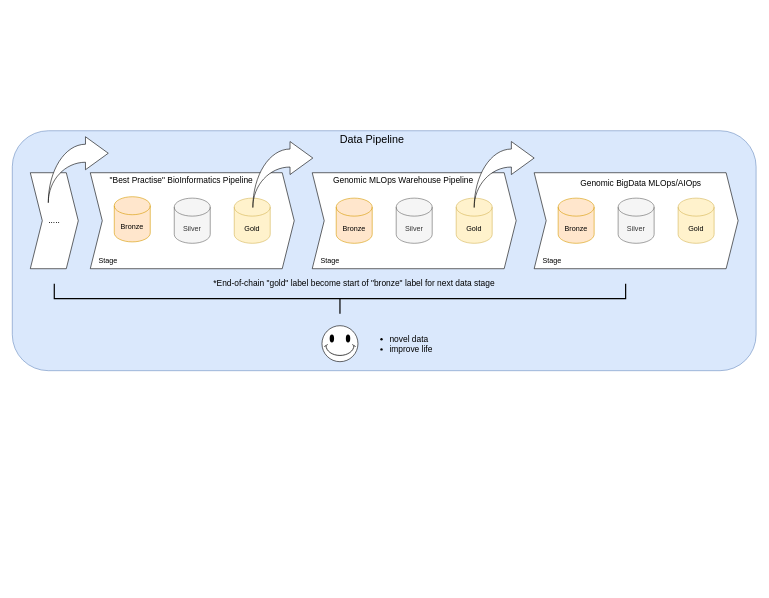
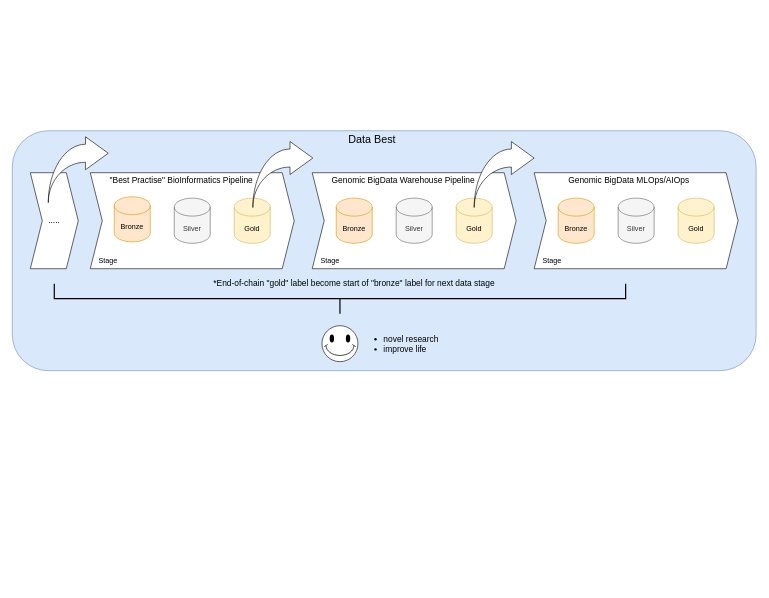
(372, 140) -> (372, 140)
(404, 180) -> (404, 180)
(641, 184) -> (629, 181)
(399, 344) -> (399, 344)
